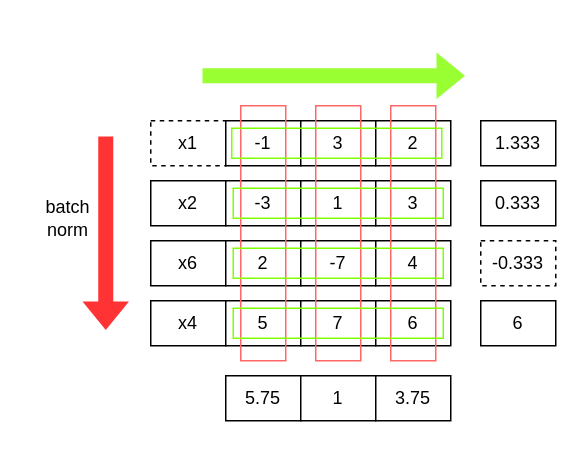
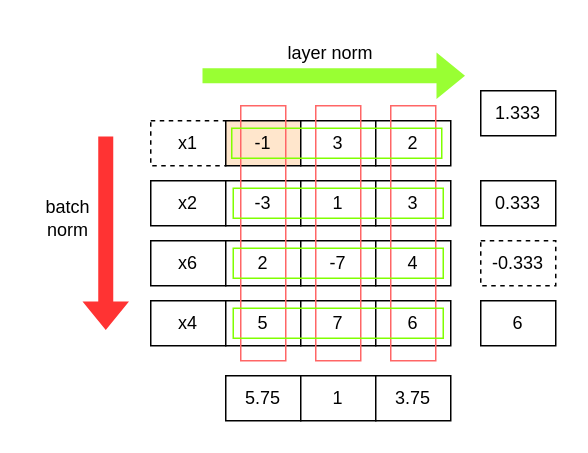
none -> (331, 53)
(263, 143) -> (263, 143)
(518, 143) -> (518, 113)
